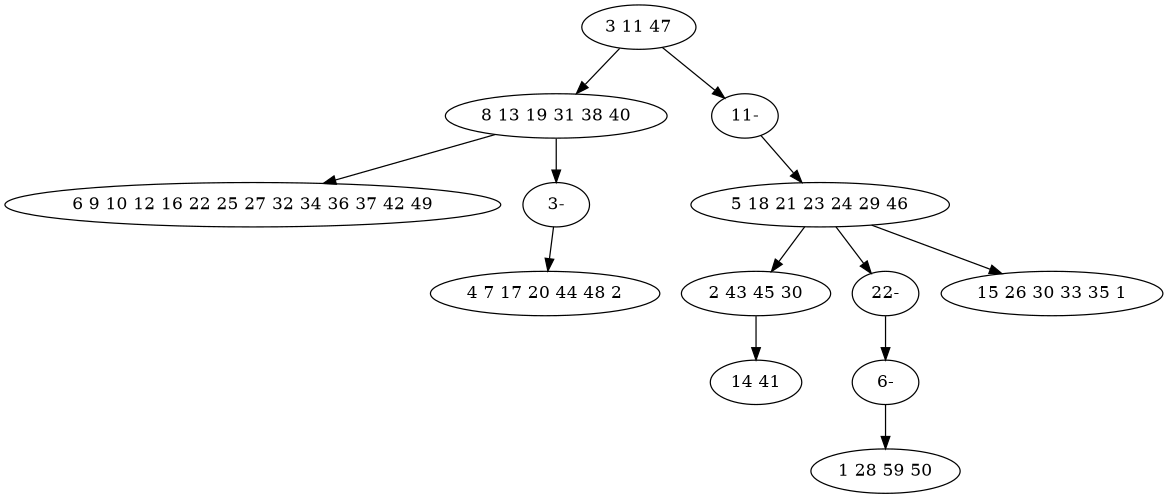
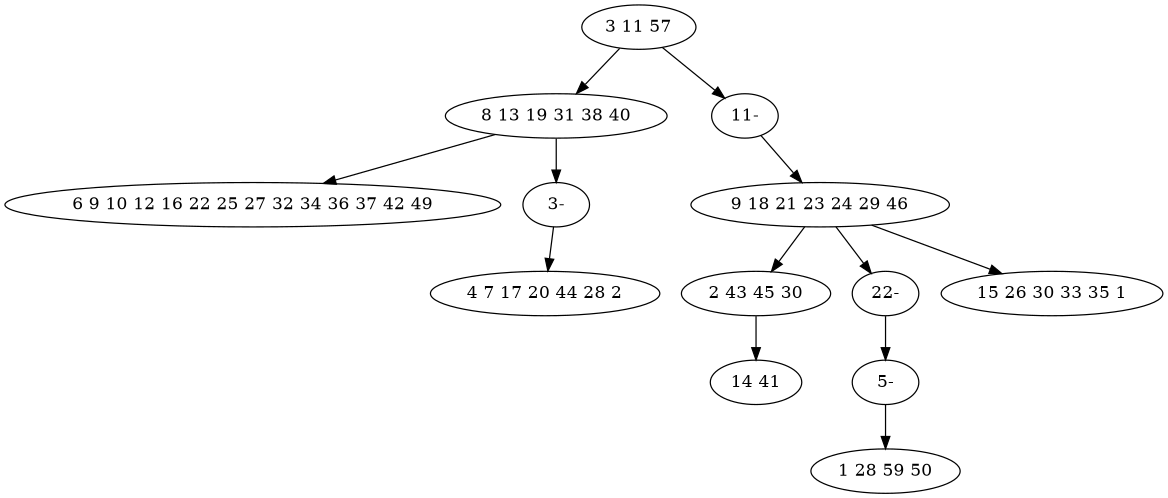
(639, 27) -> (639, 27)
(820, 205) -> (820, 205)
(545, 294) -> (545, 294)
(886, 382) -> (886, 382)
